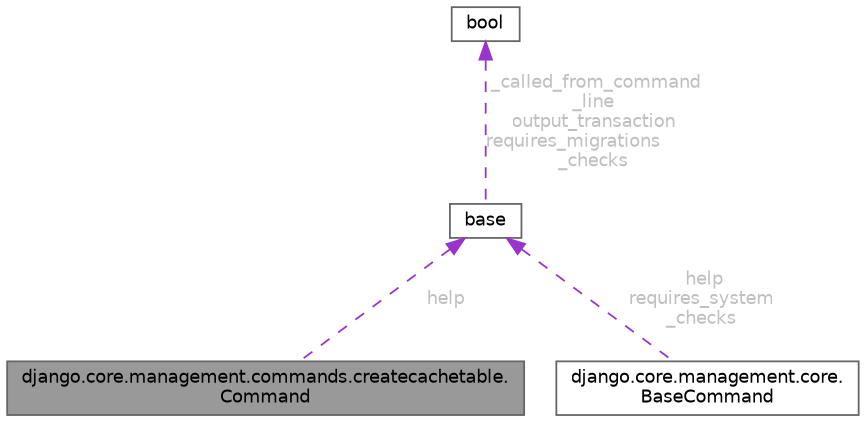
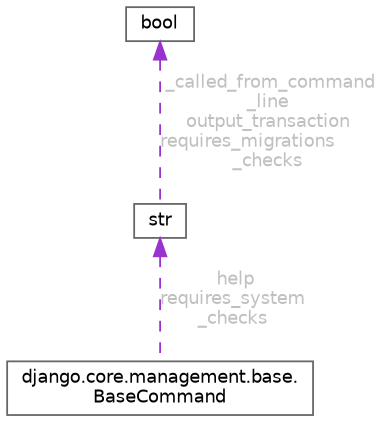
(486, 221) -> (160, 221)
(266, 388) -> none
(708, 388) -> (160, 388)
